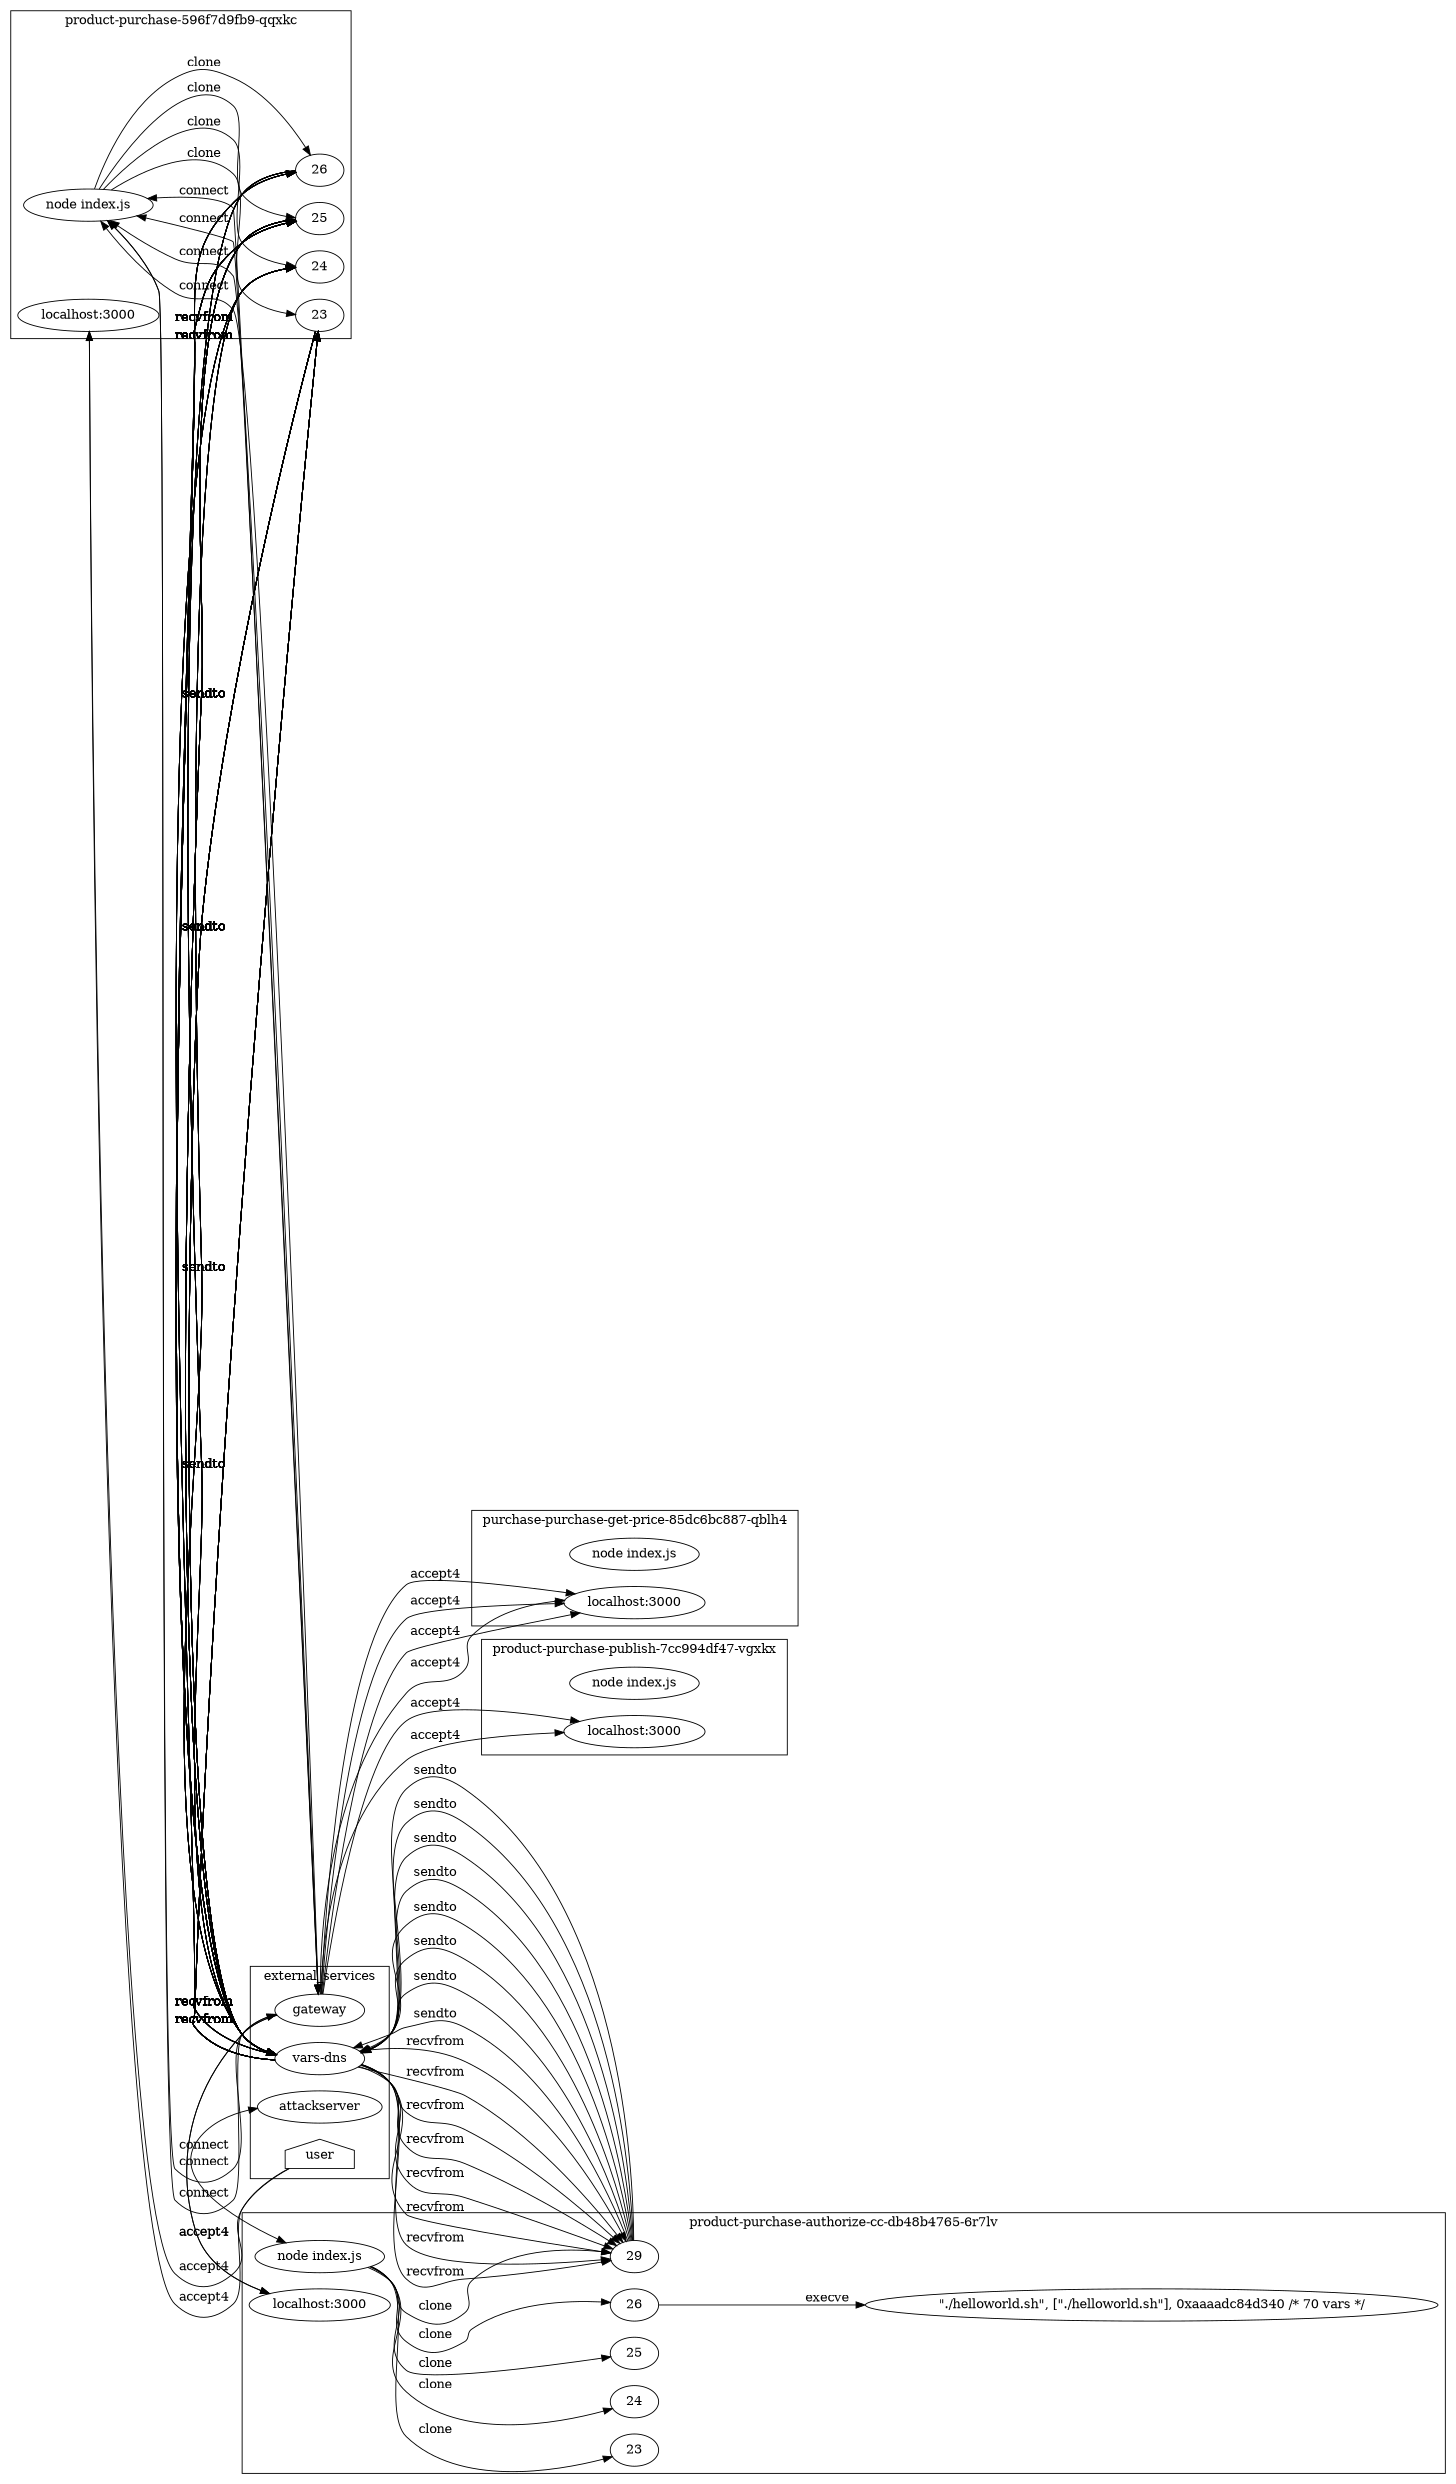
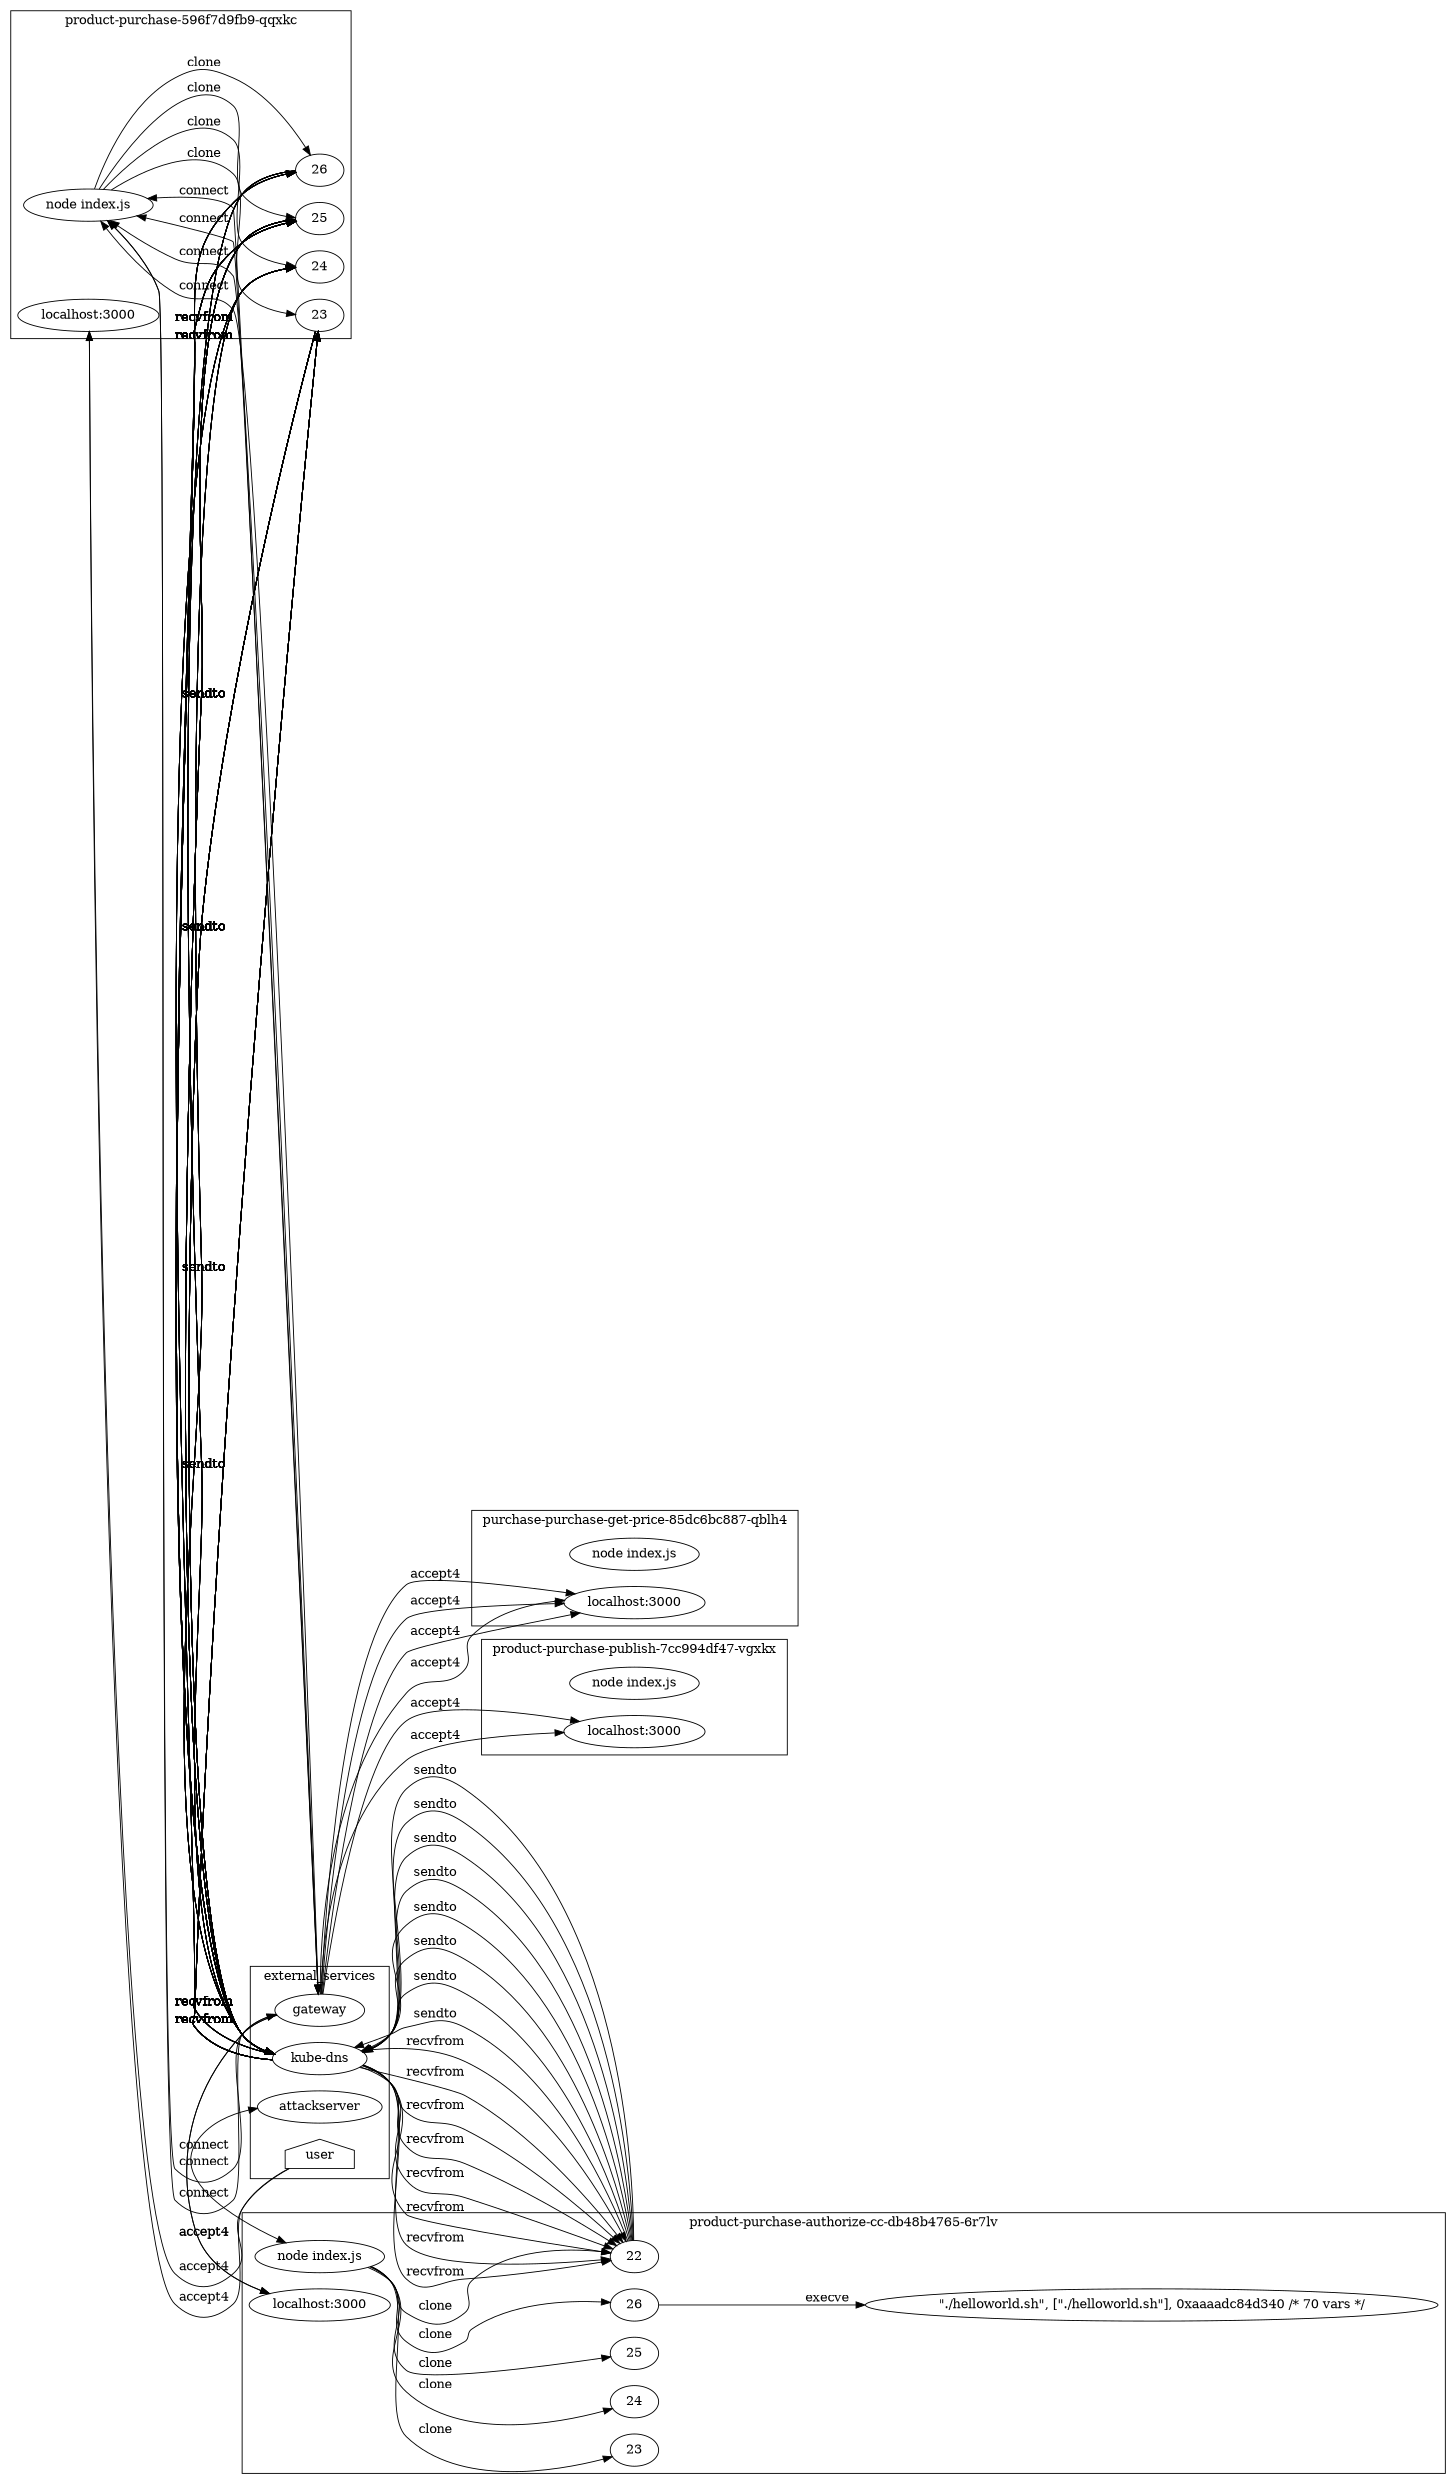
(320, 2059) -> (320, 2059)
(634, 2257) -> (634, 2257)
